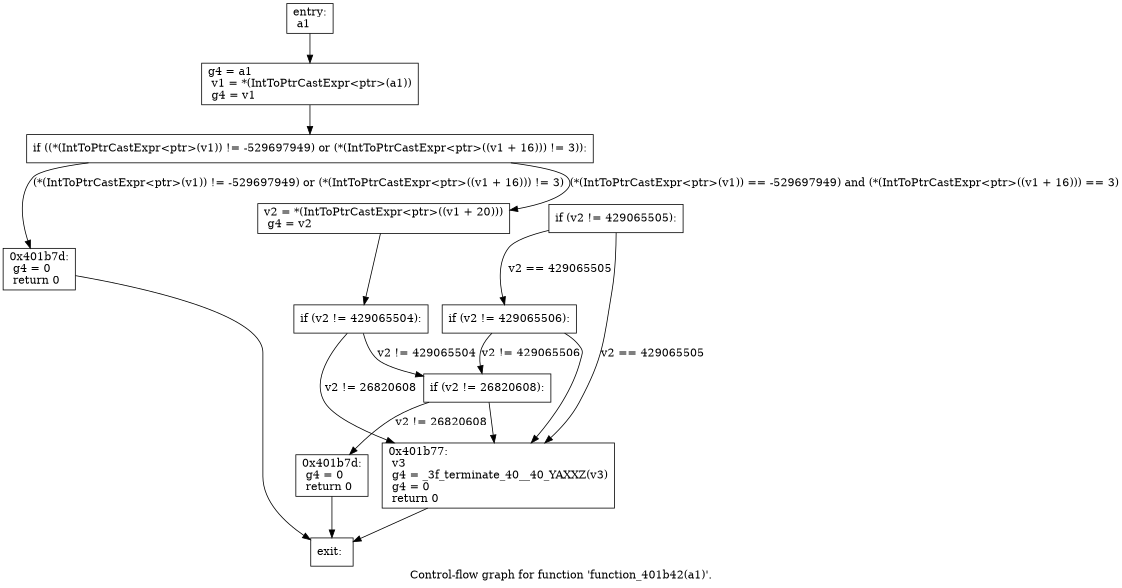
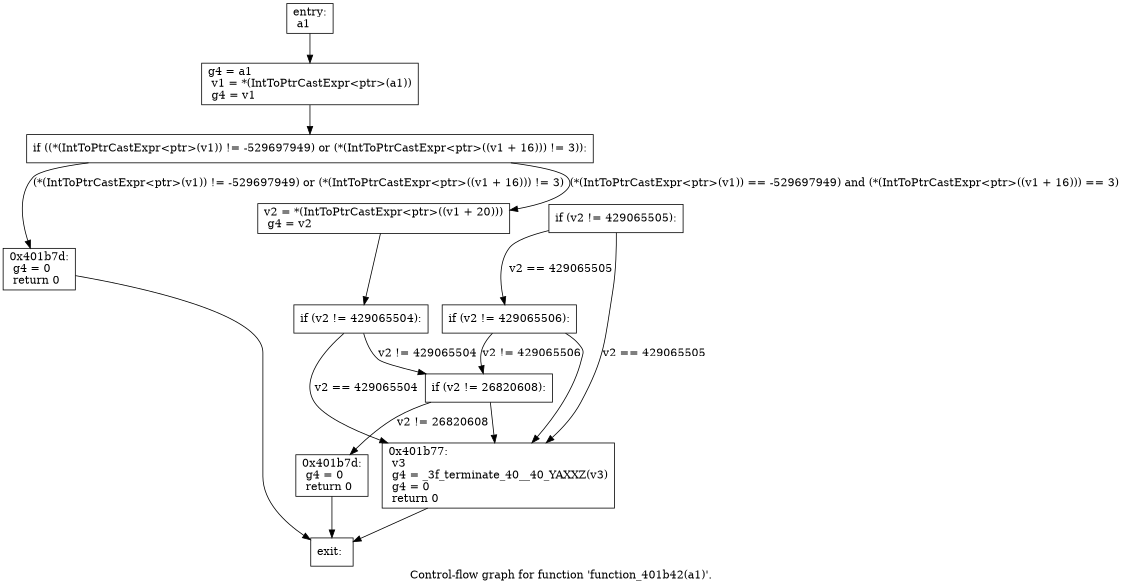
(371, 388) -> (366, 388)
